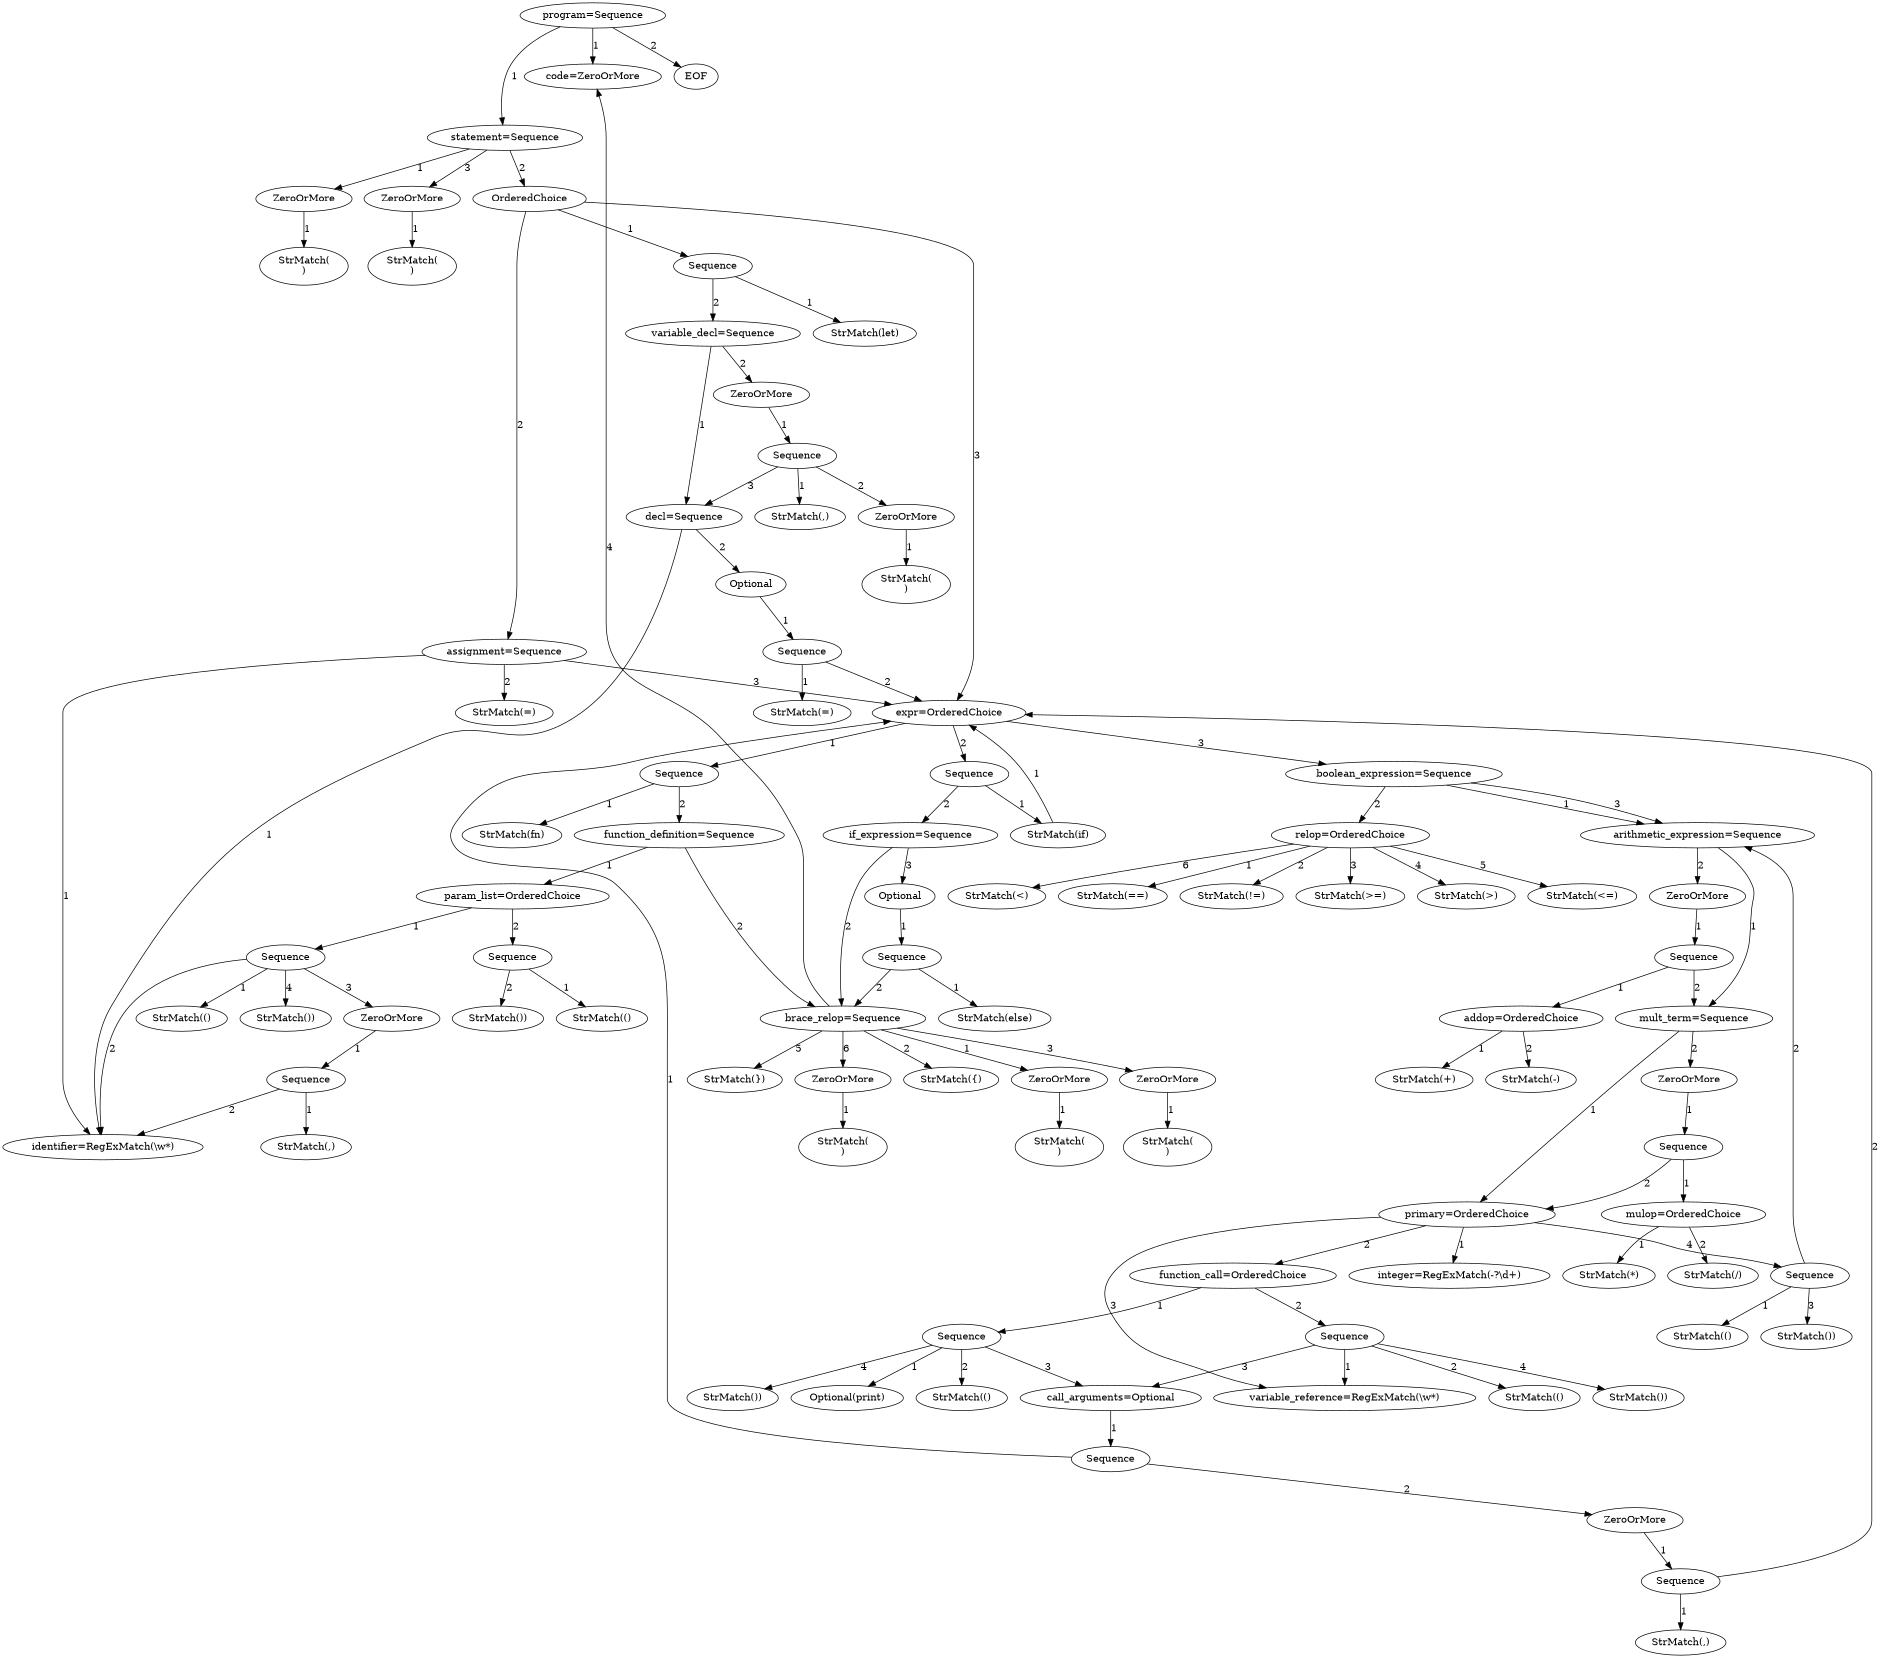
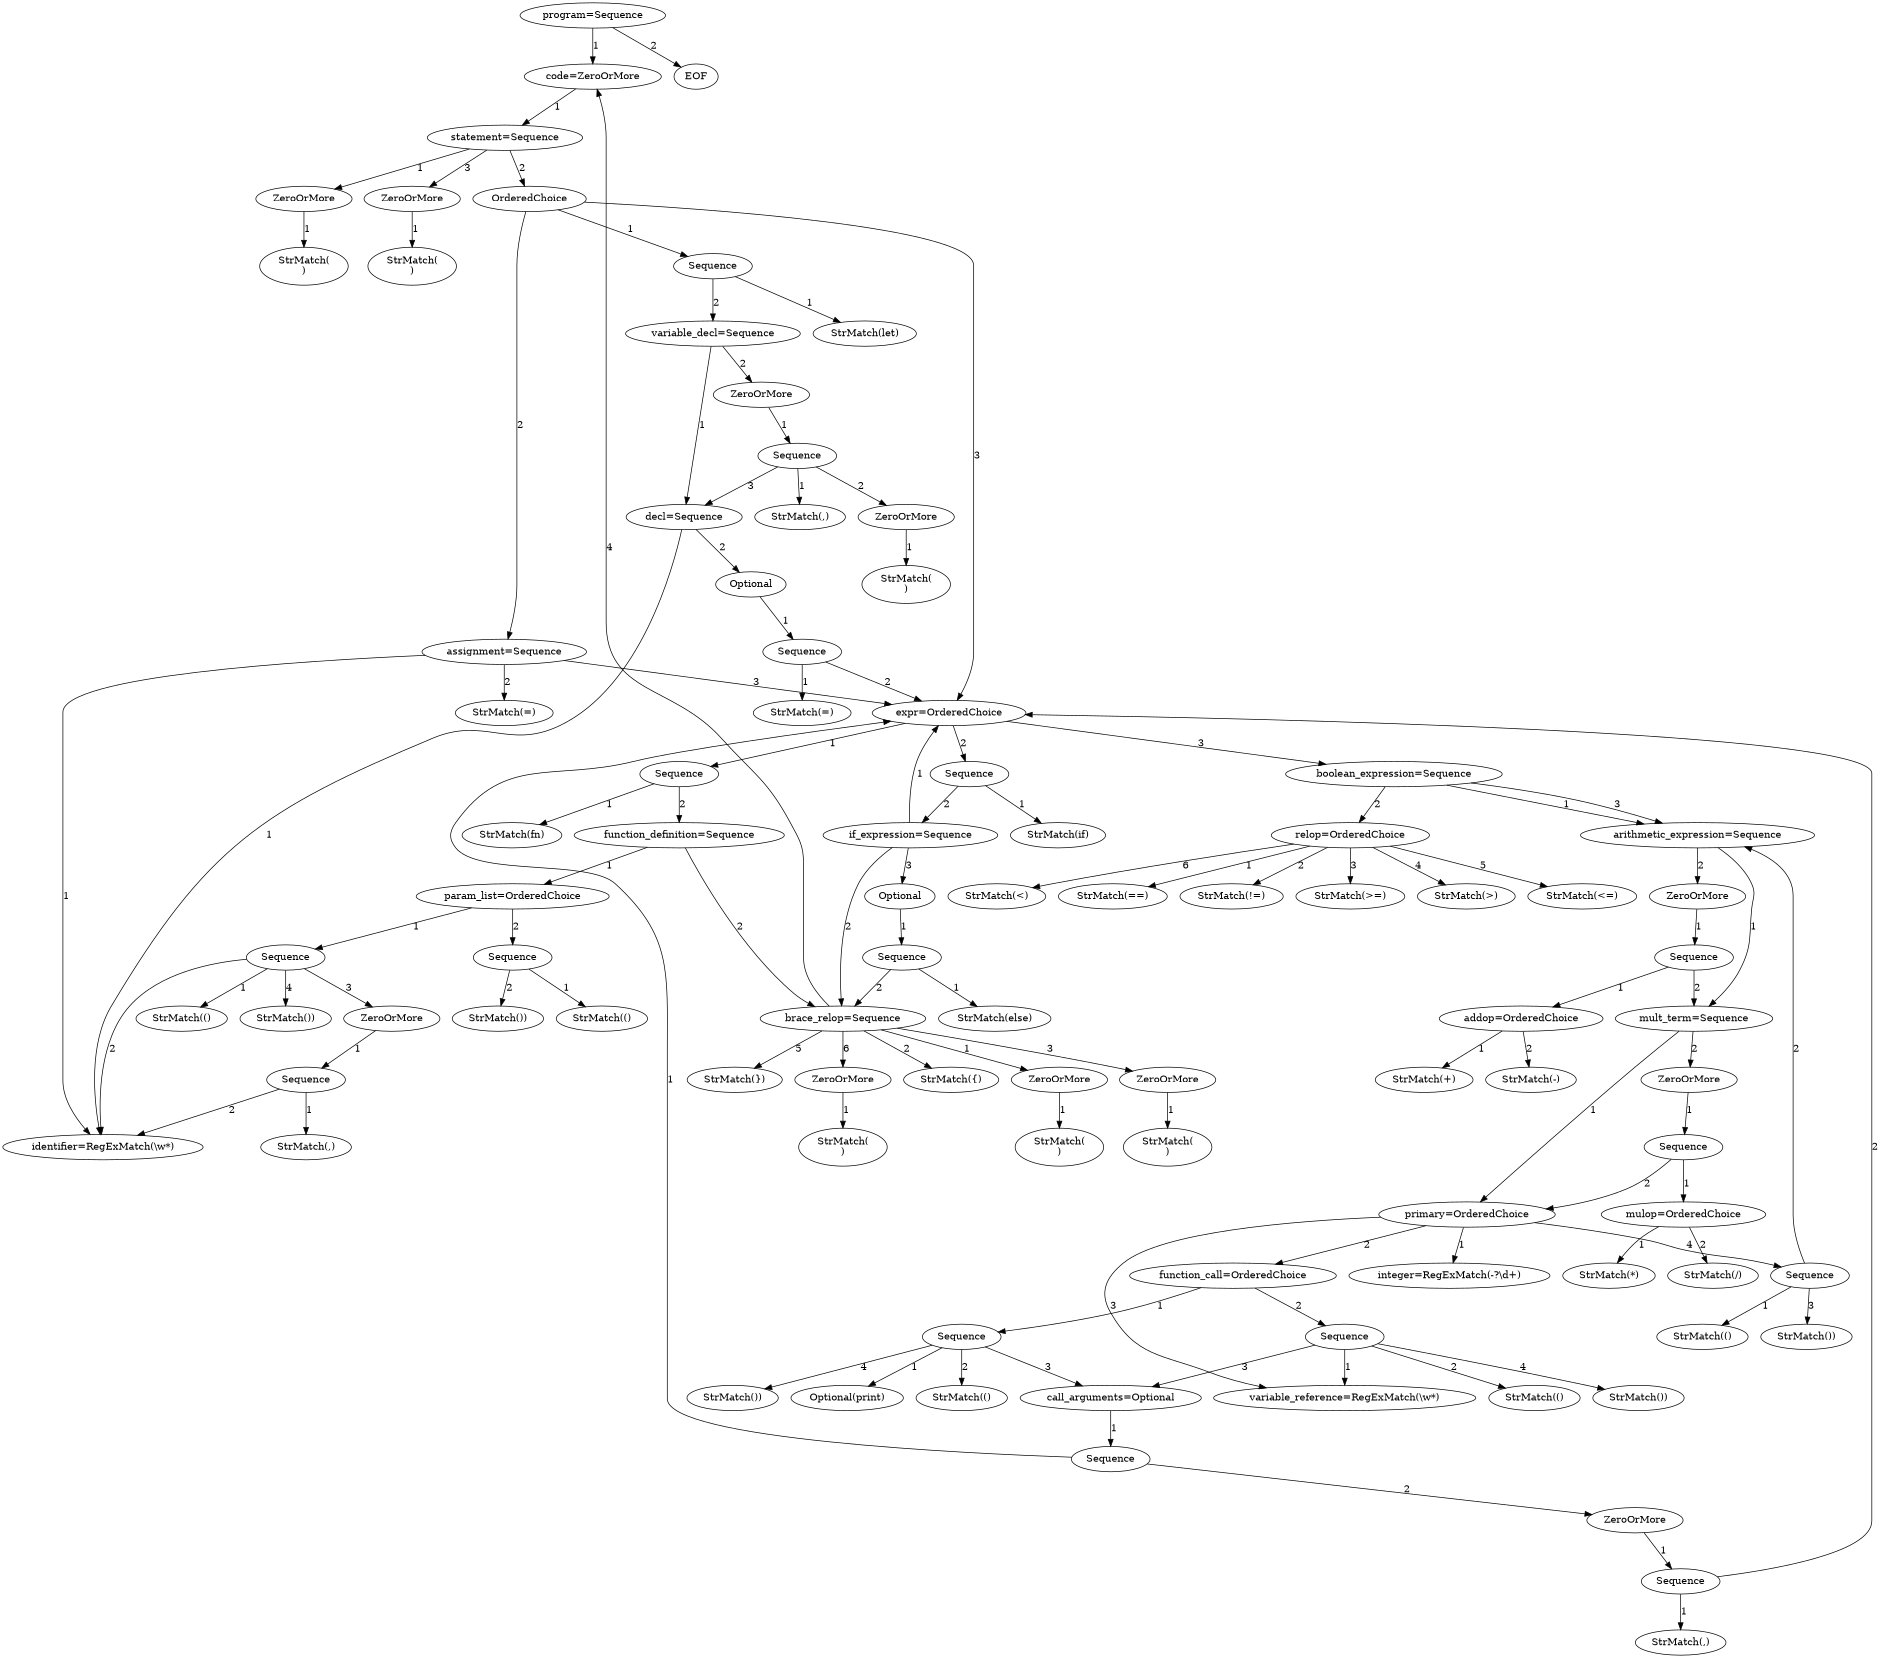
(513, 61) -> (552, 105)
(1022, 769) -> (913, 774)
